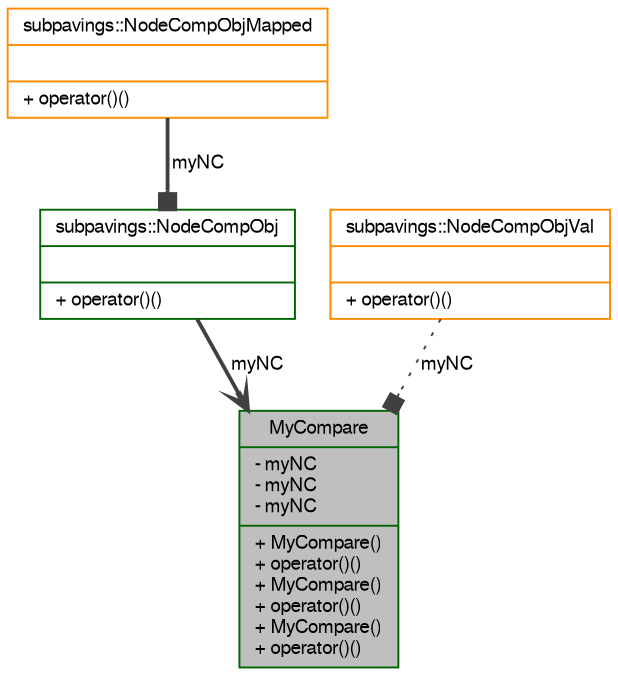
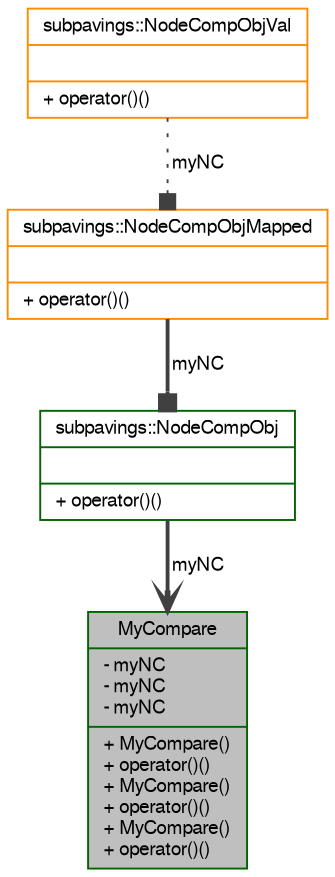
(420, 356) -> (168, 154)
